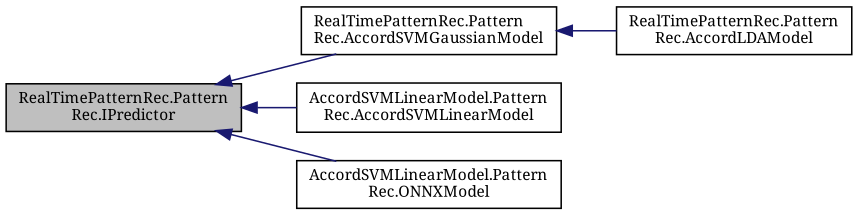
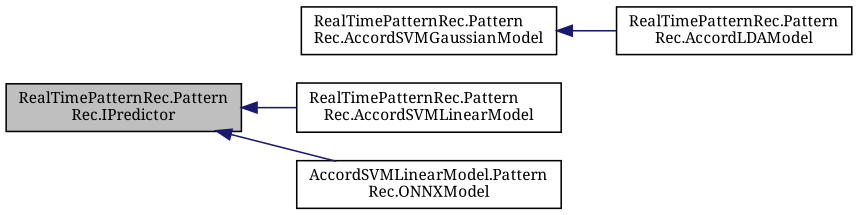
(284, 67) -> none
(429, 108) -> (429, 108)
